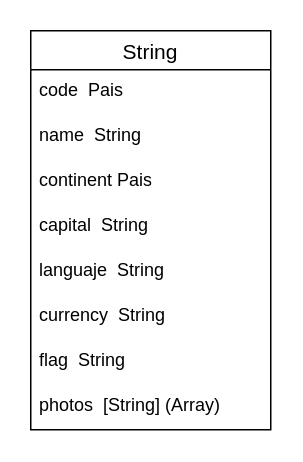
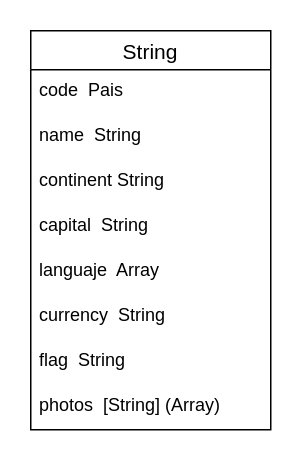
(103, 181) -> (113, 181)
(113, 271) -> (111, 271)
